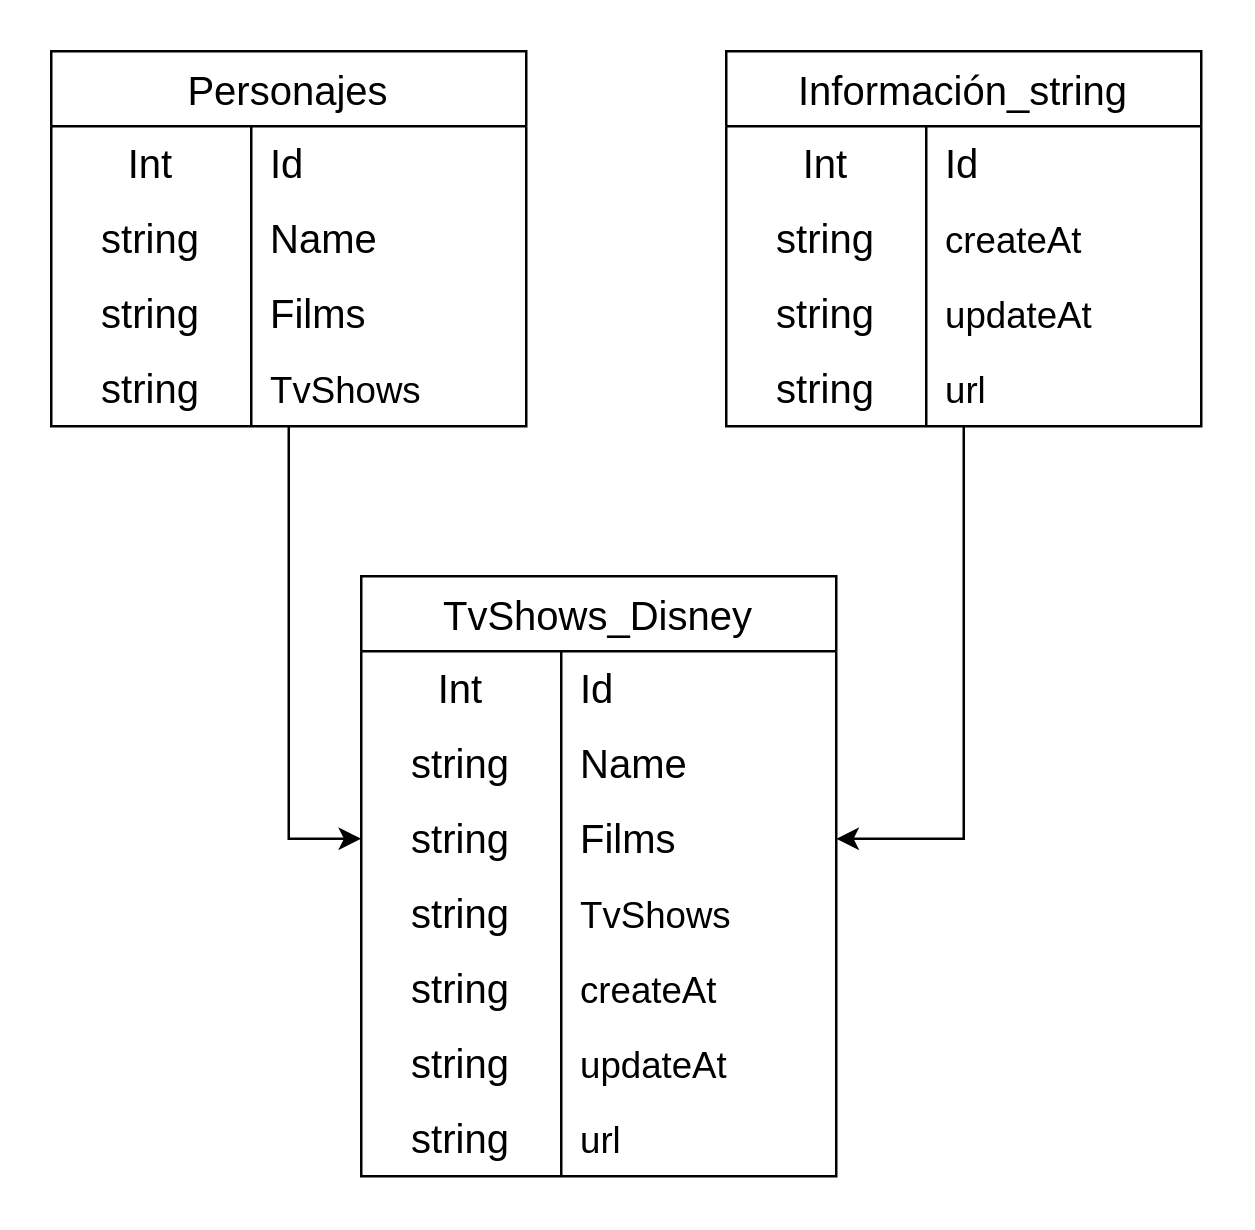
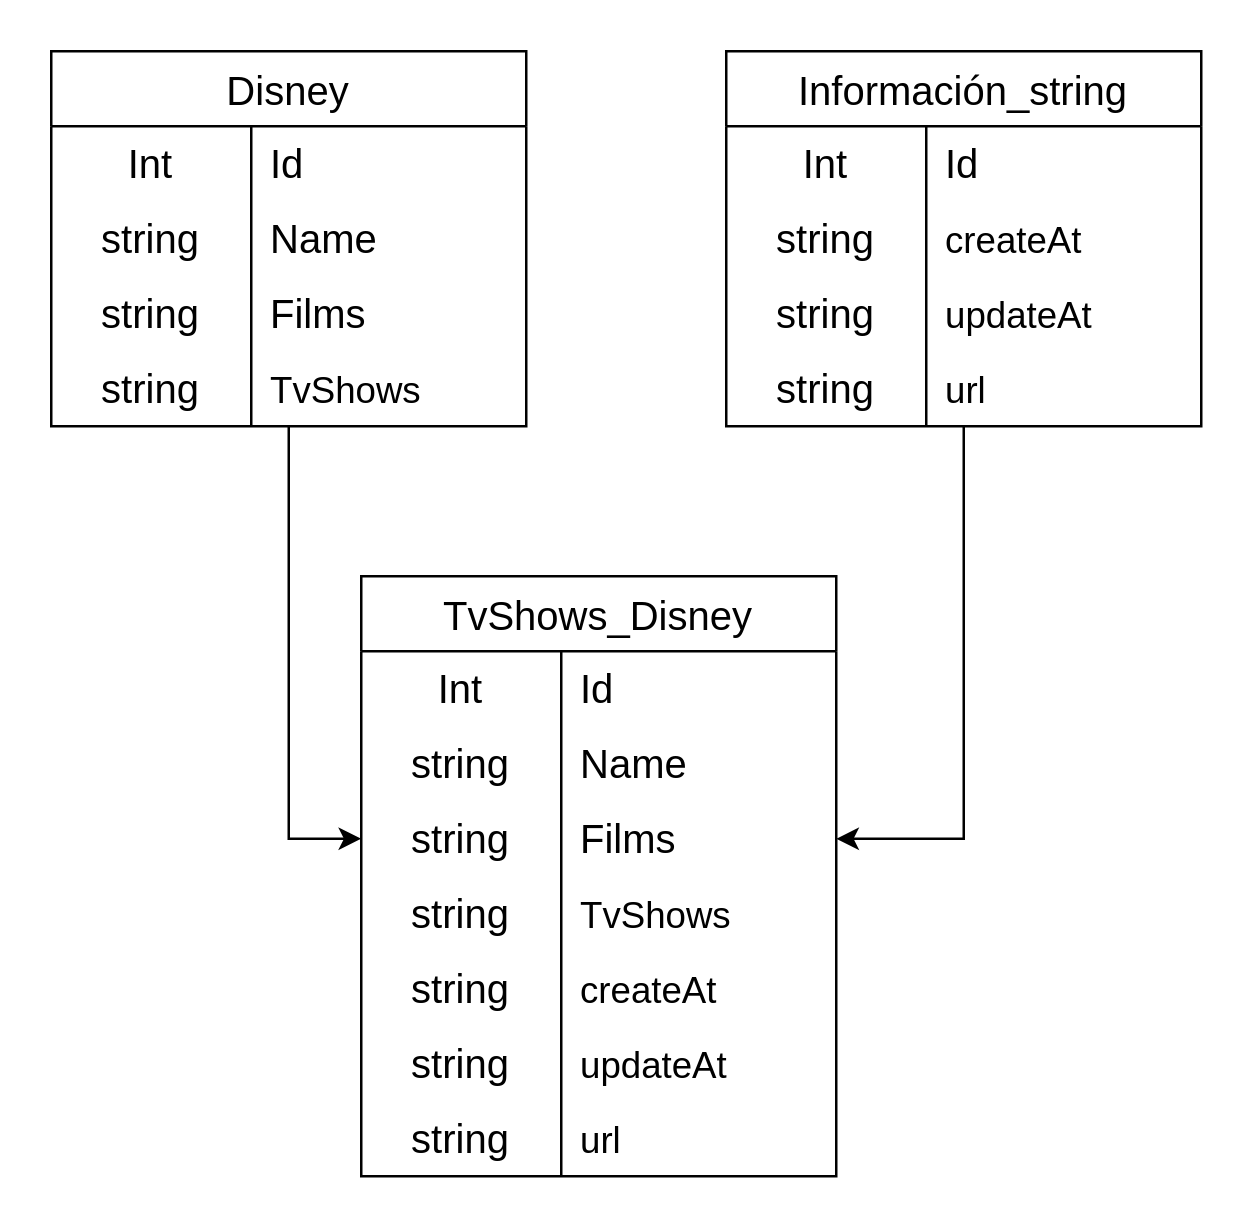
(288, 92) -> (288, 92)
